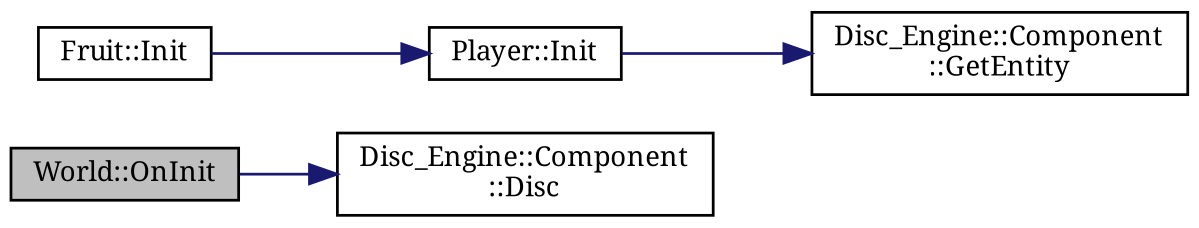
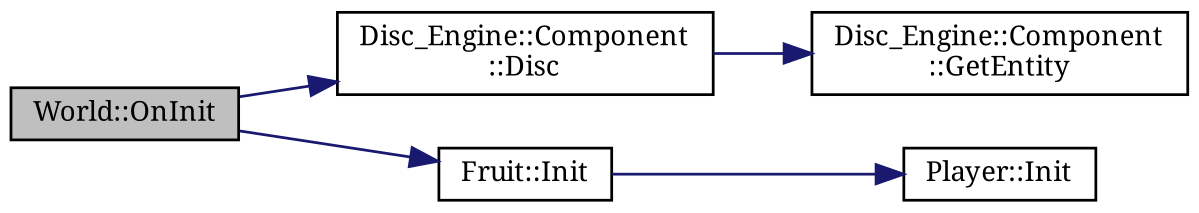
(703, 53) -> (749, 53)
none -> (325, 144)
